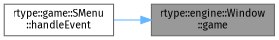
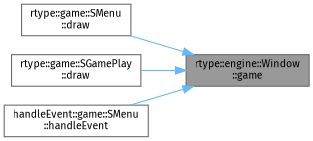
(59, 20) -> (76, 121)
none -> (76, 20)
none -> (76, 70)
